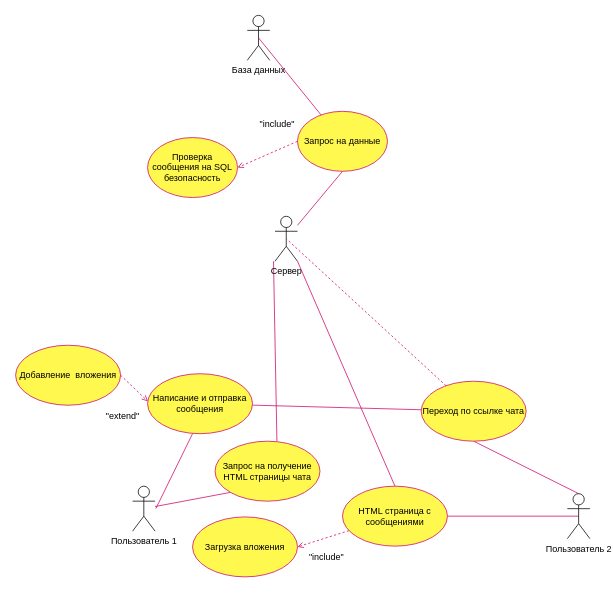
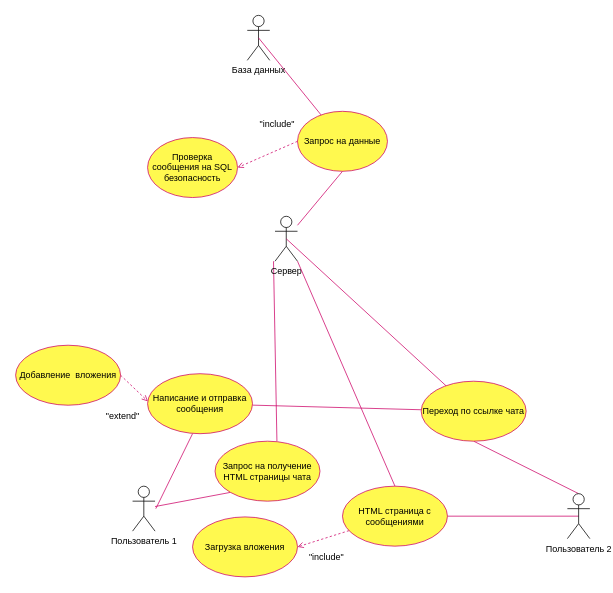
(366, 313) -> (366, 313)
